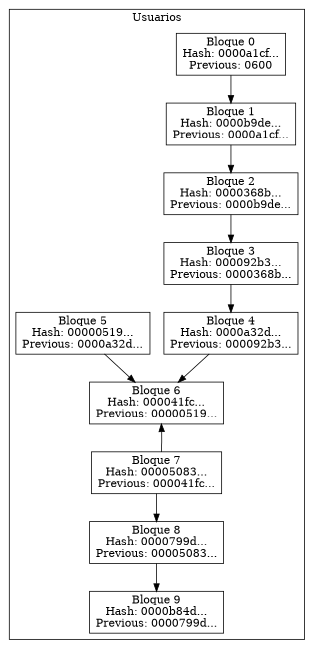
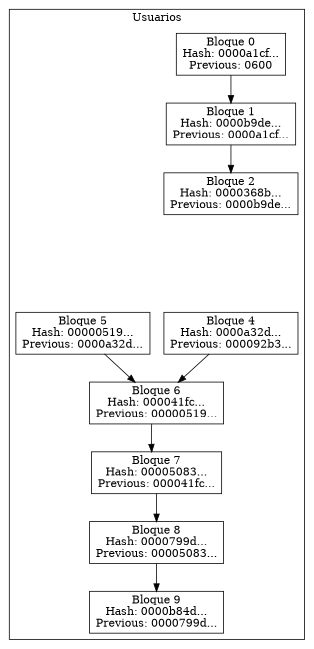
(231, 263) -> none
(162, 442) -> (151, 434)
